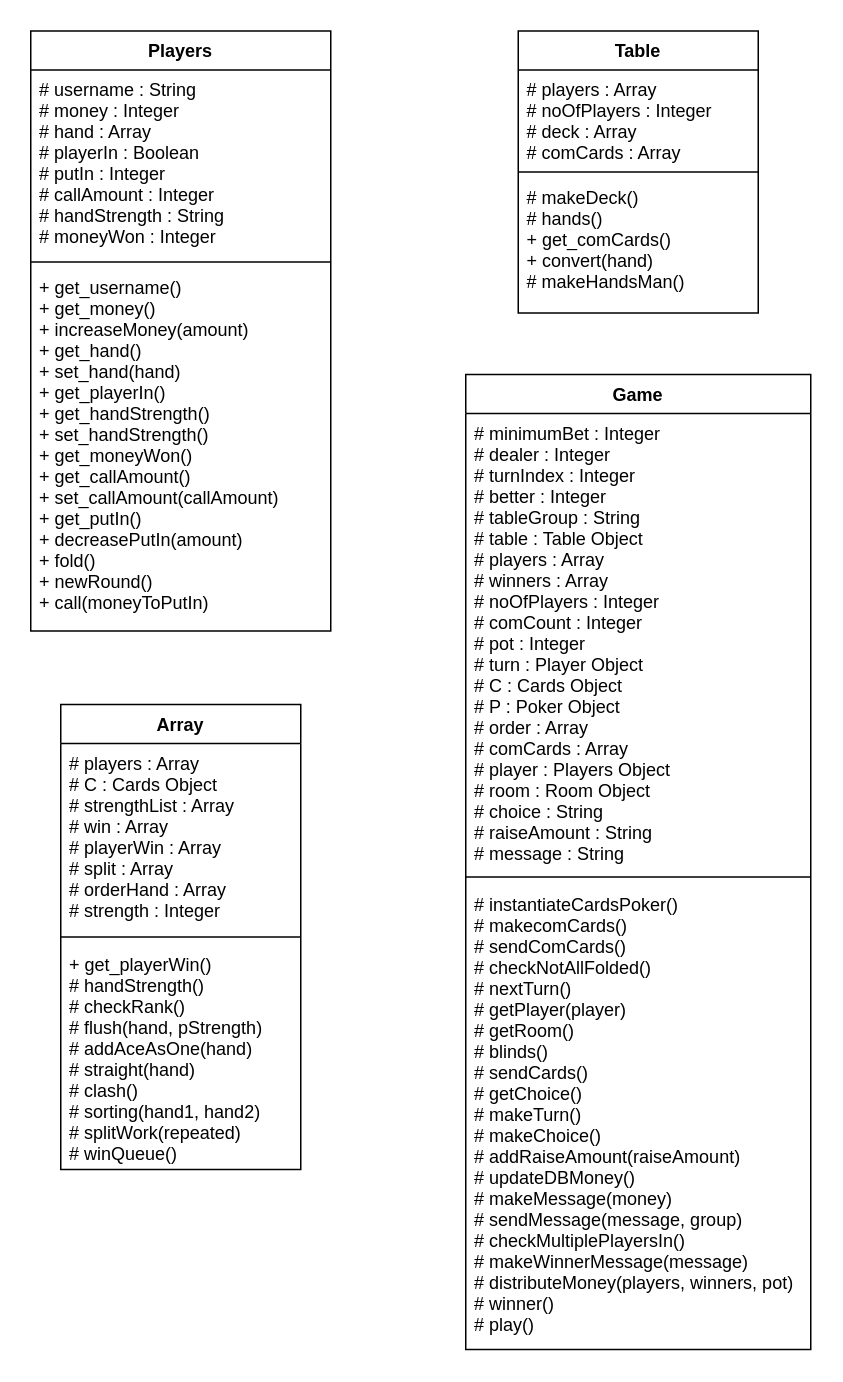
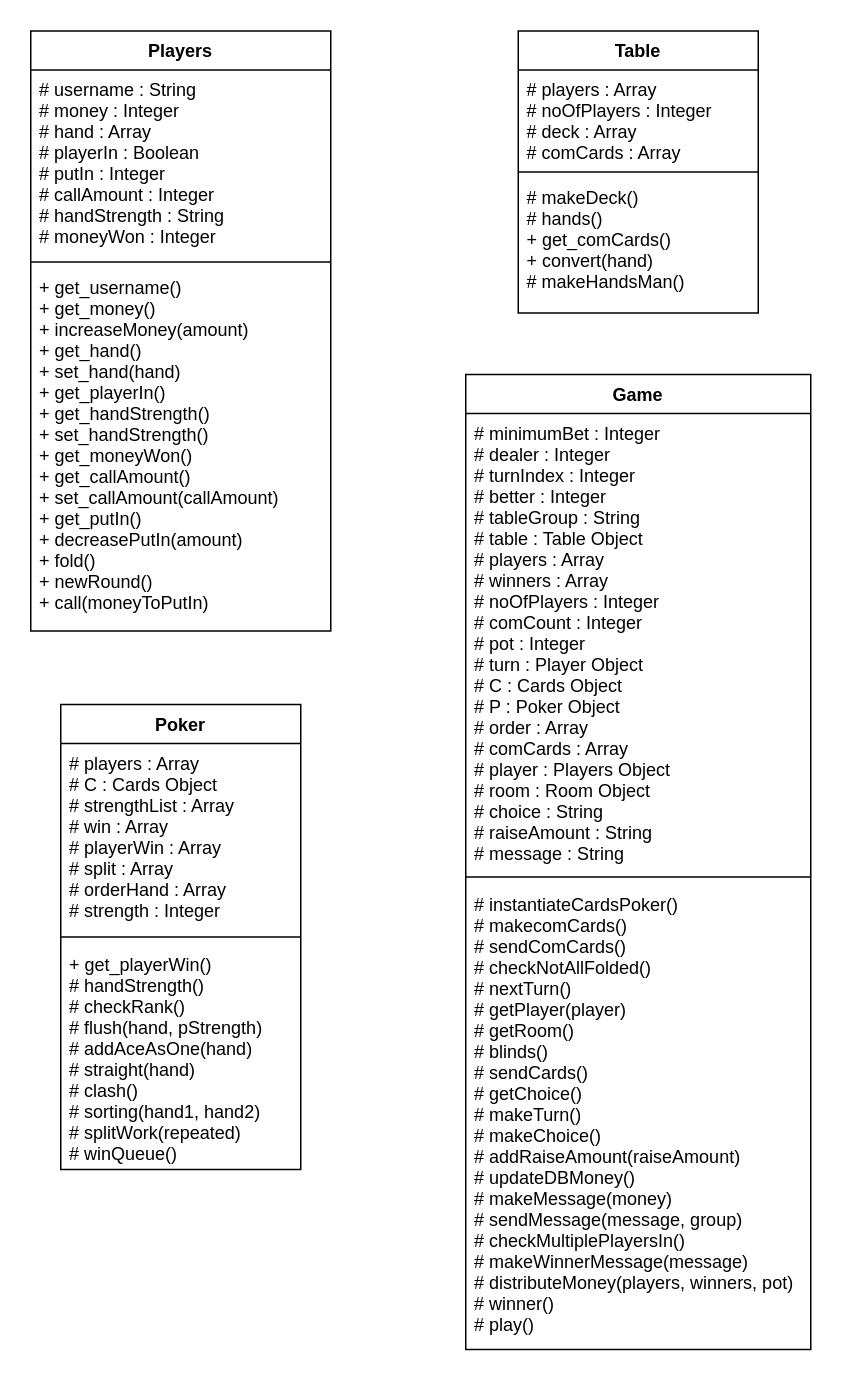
(180, 725) -> (180, 725)
